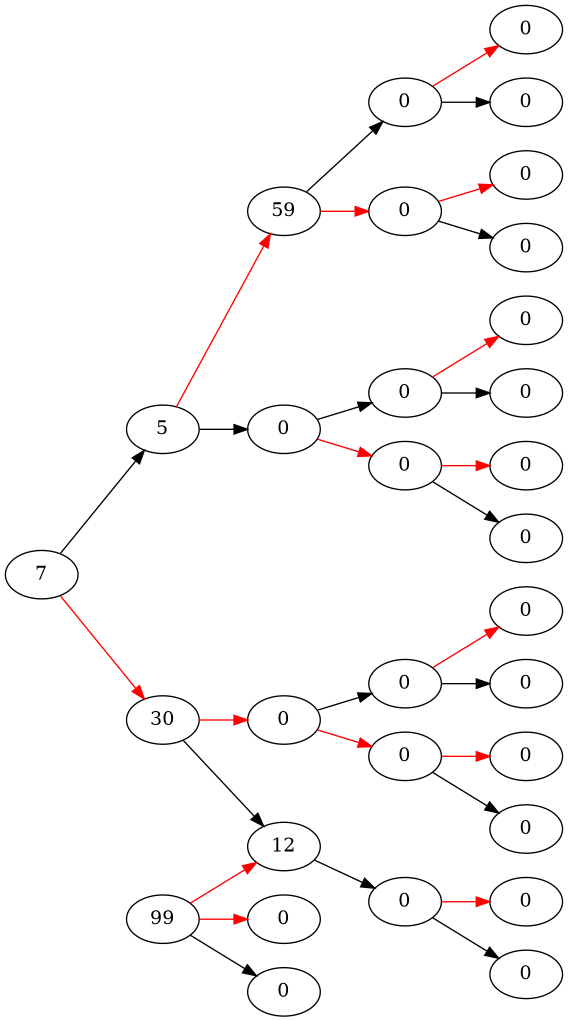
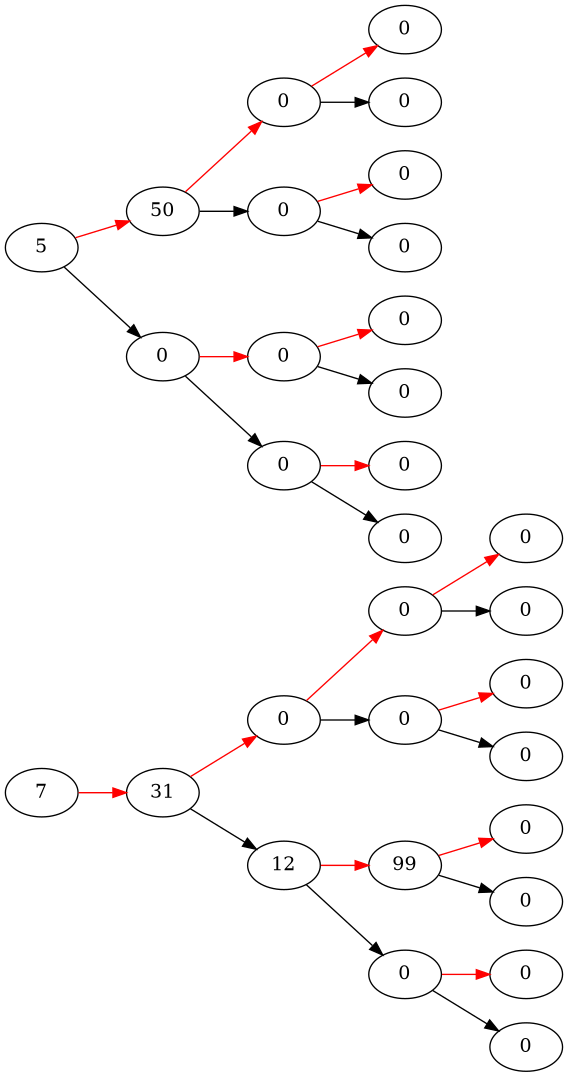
(284, 211) -> (163, 211)
(98, 507) -> none
(163, 720) -> (163, 793)
(218, 886) -> (338, 865)
